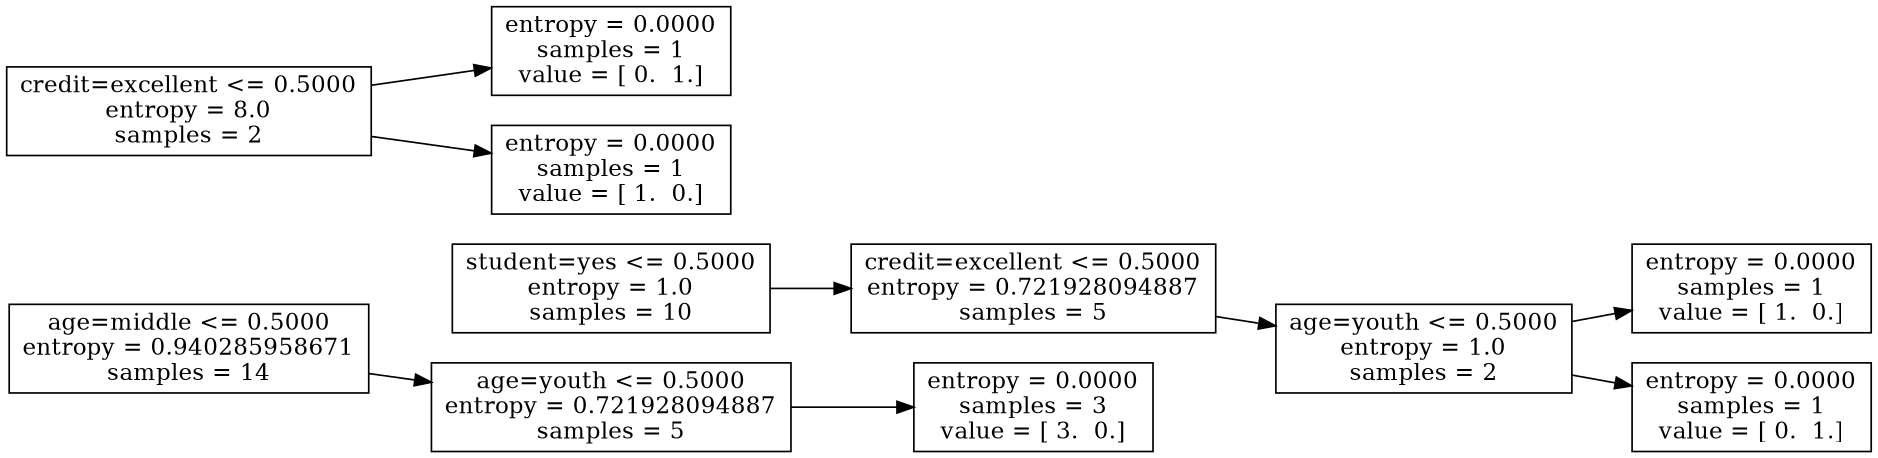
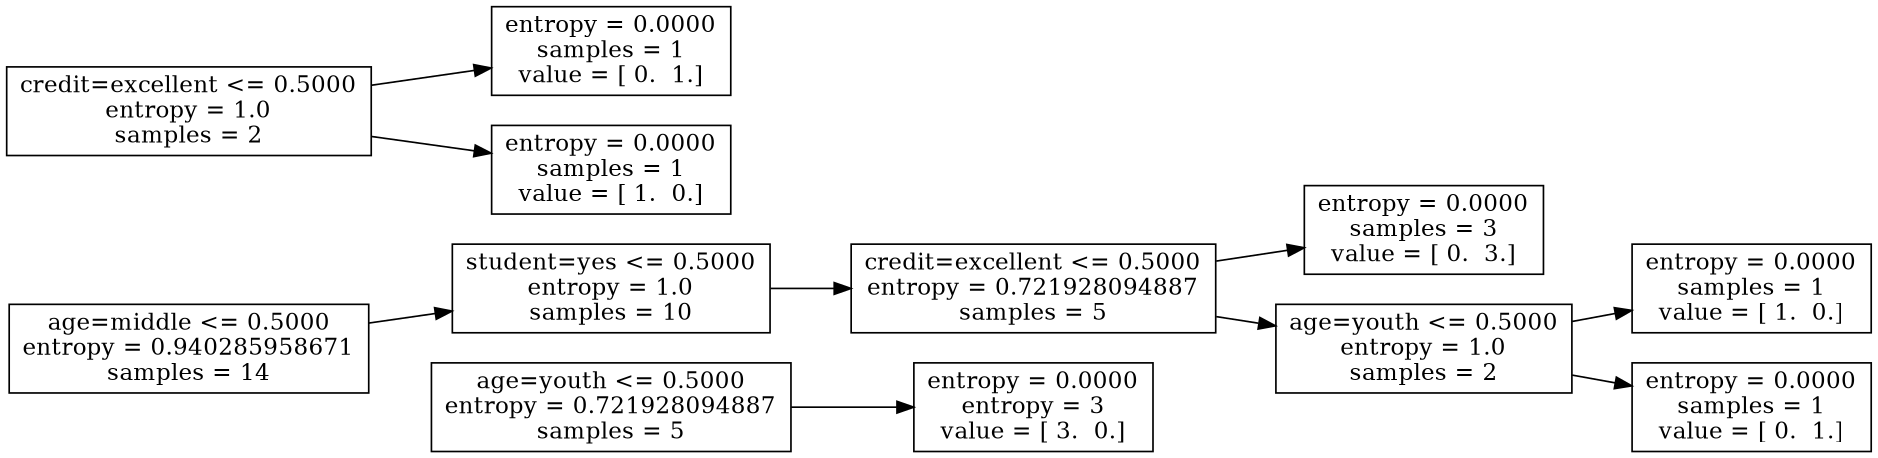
(189, 111) -> (189, 111)
none -> (1424, 230)
(392, 377) -> (402, 318)
(1033, 407) -> (1033, 407)
